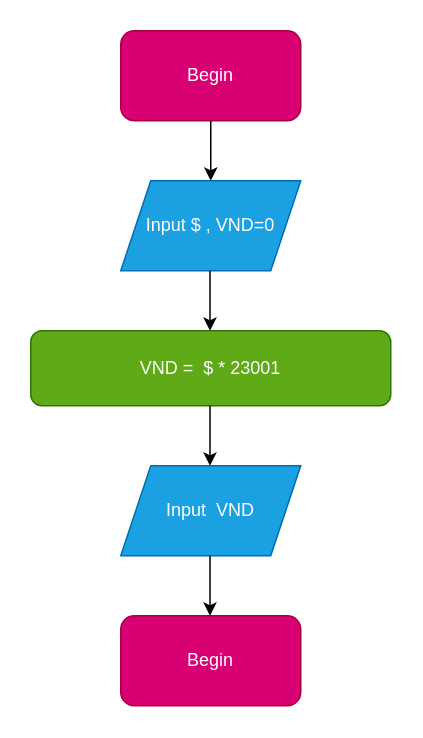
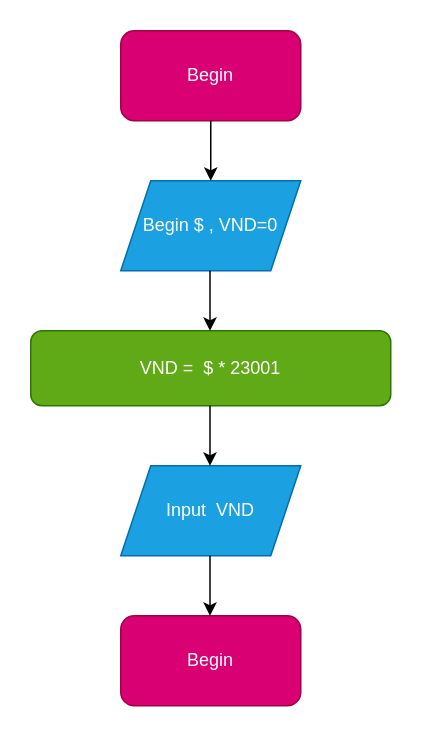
(211, 226) -> (211, 226)
